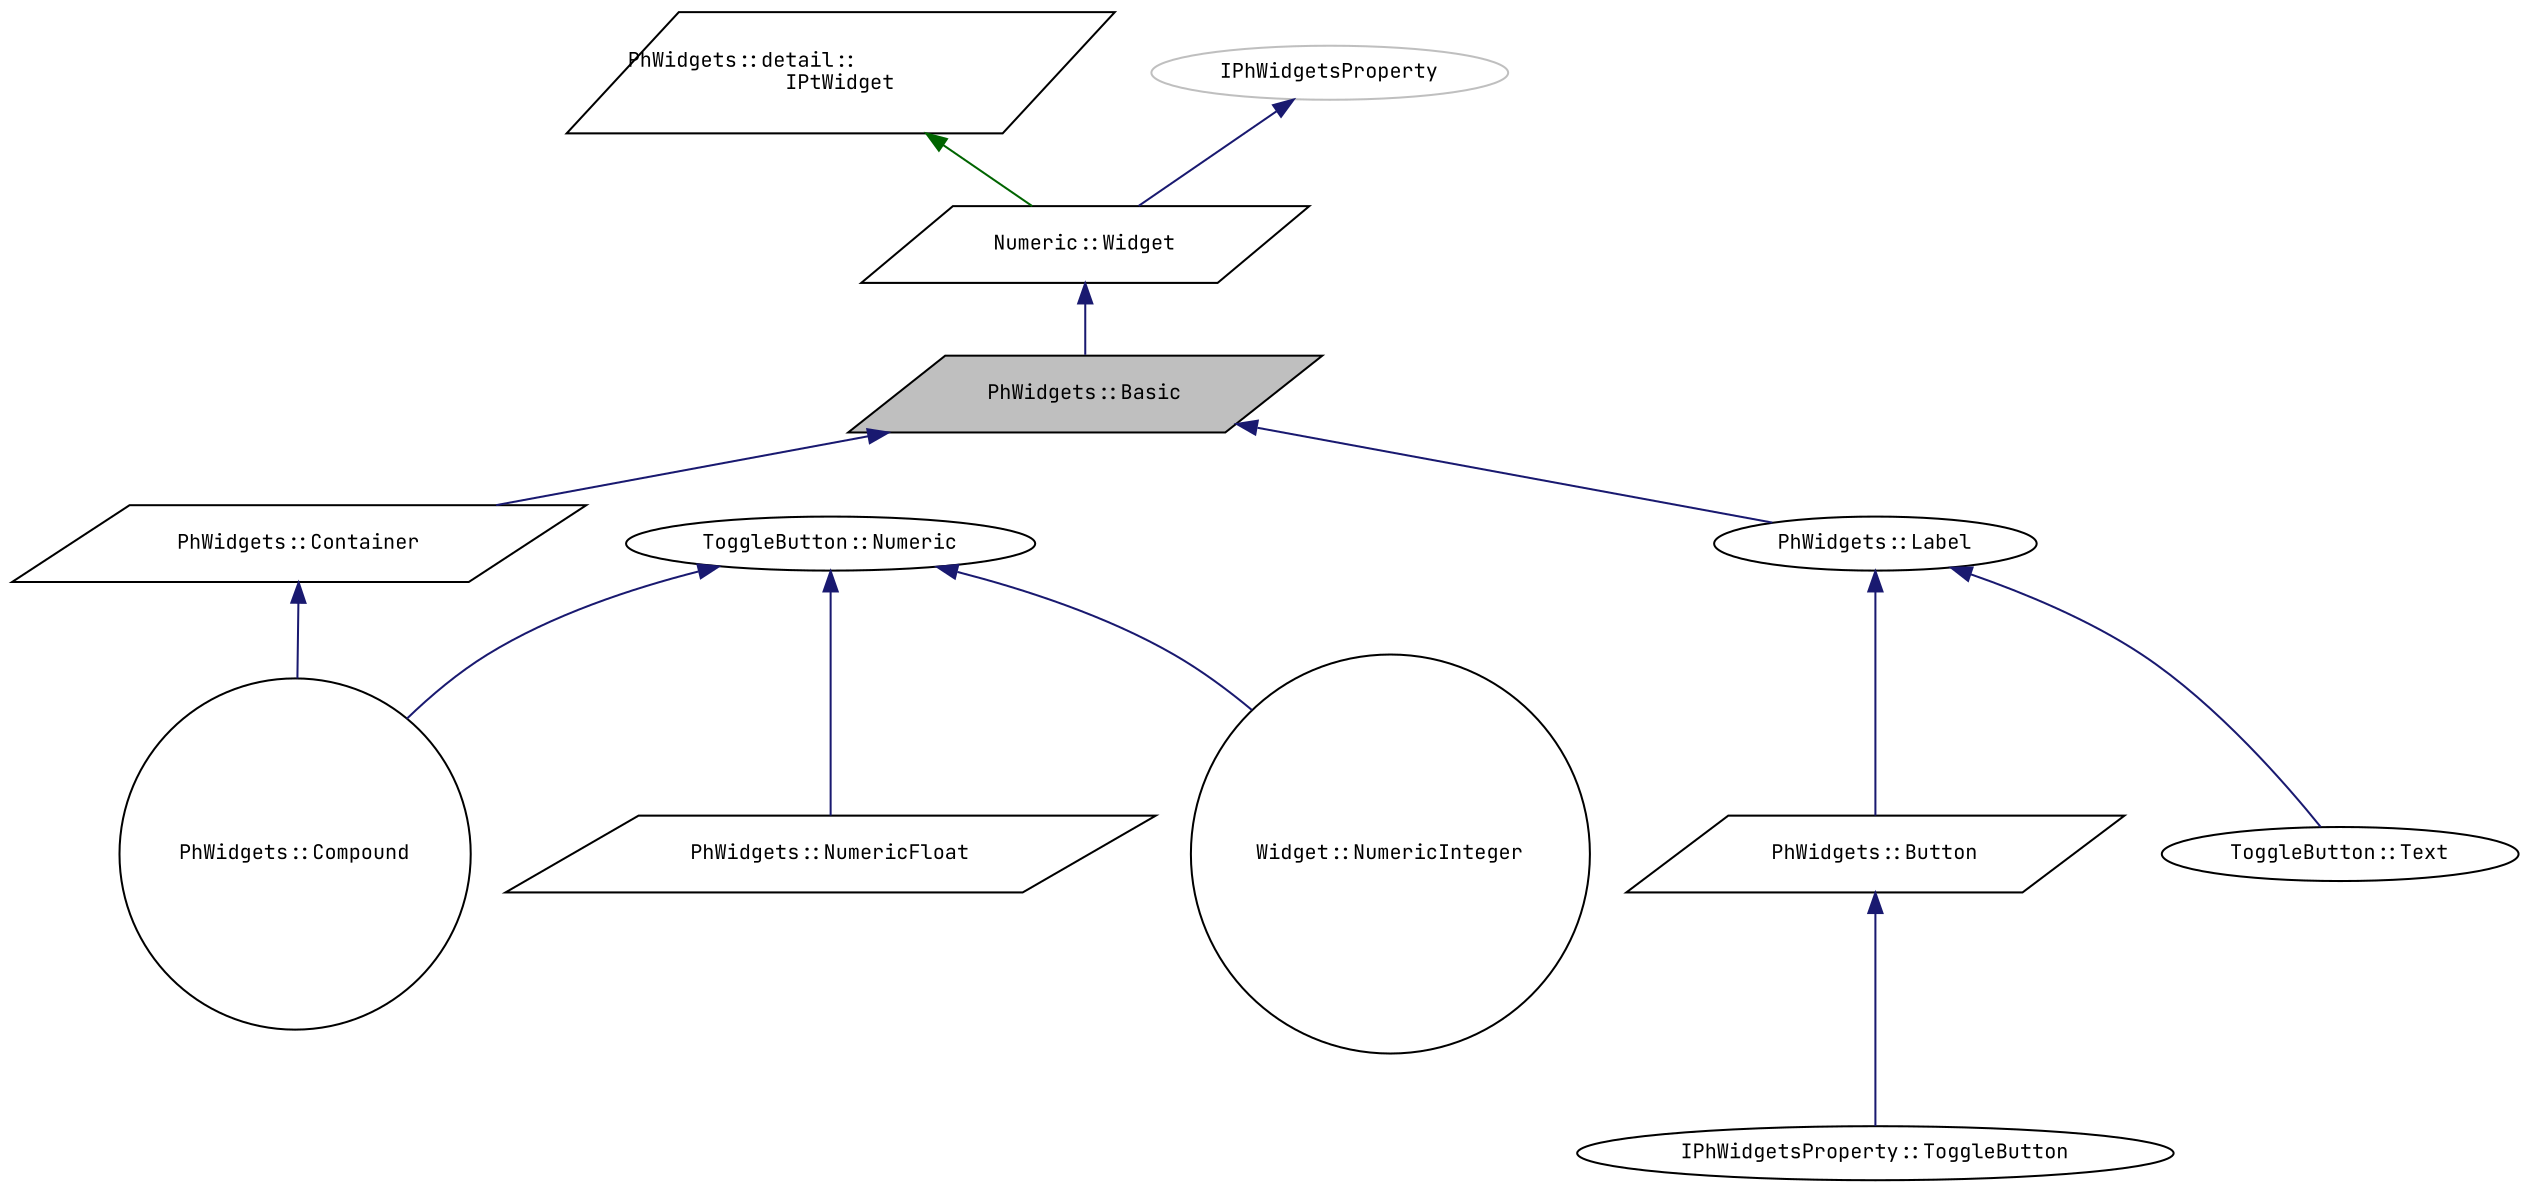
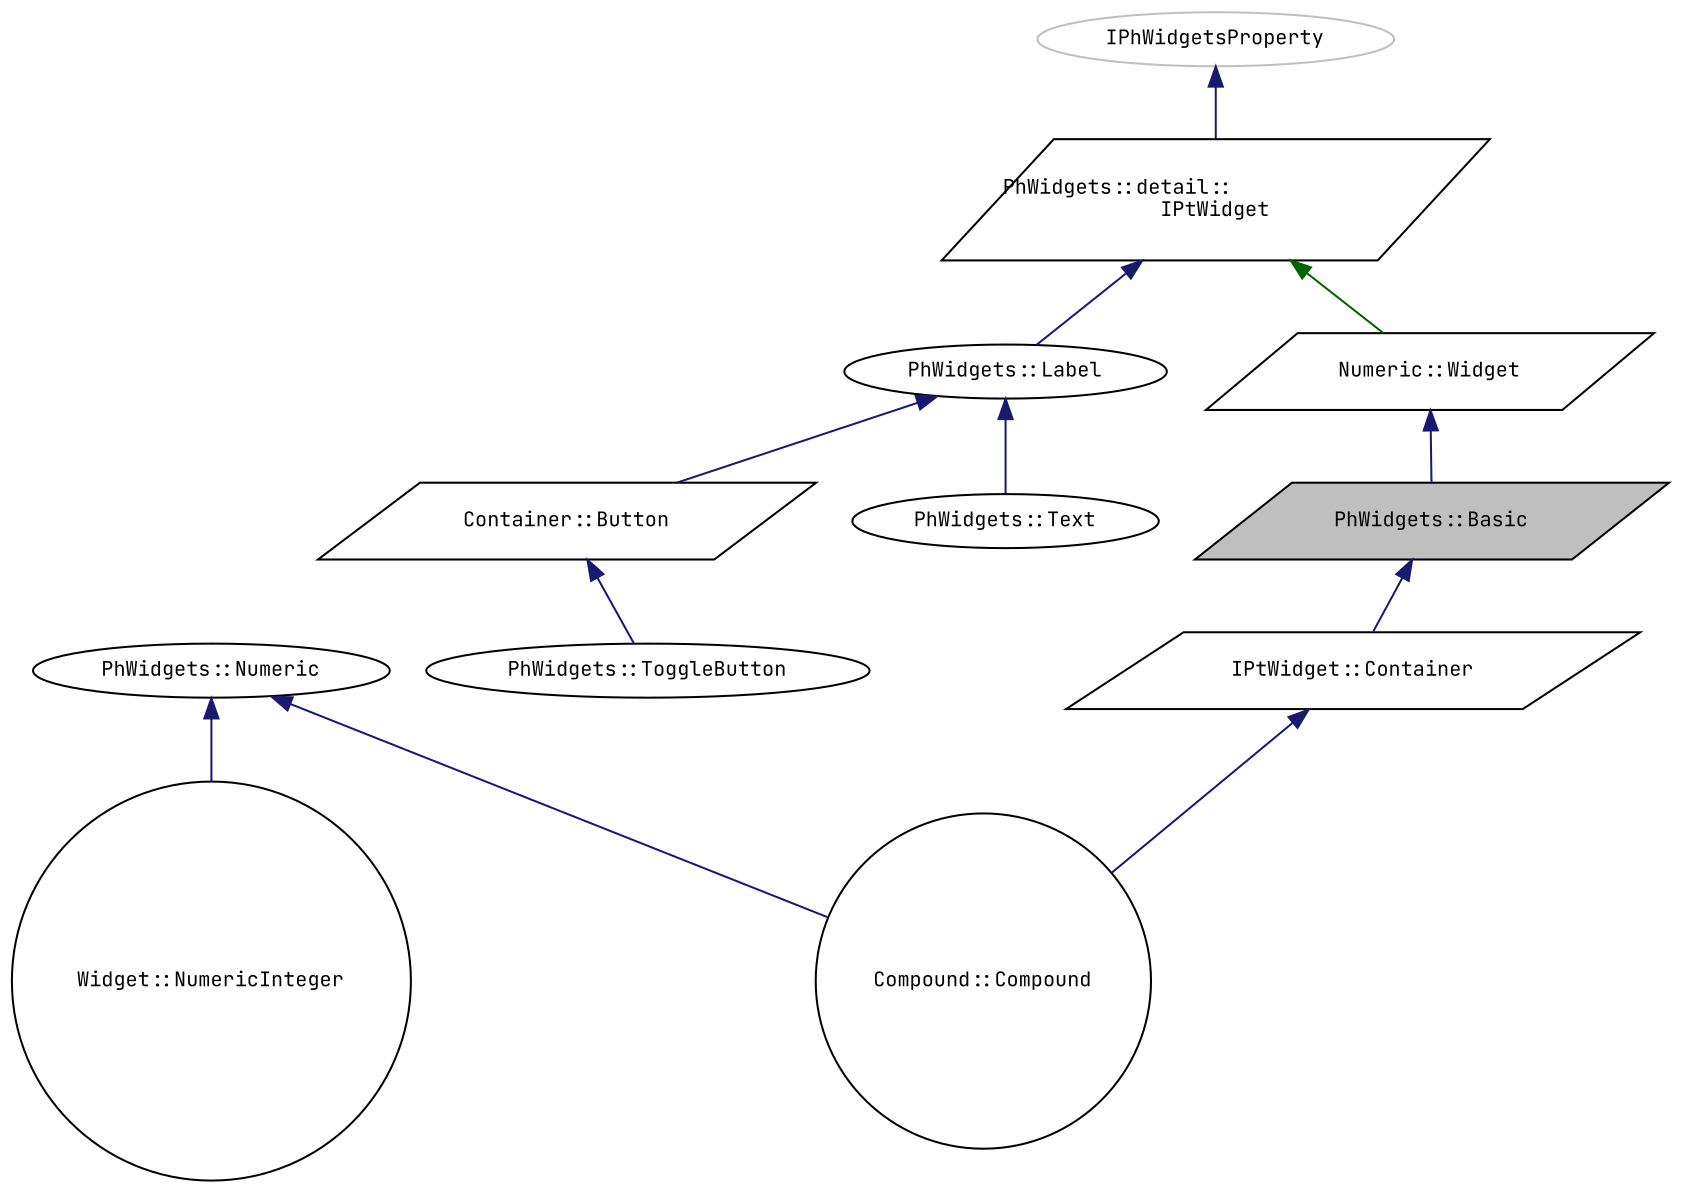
(1208, 159) -> (1216, 113)
(1515, 475) -> (1081, 309)
(299, 544) -> (1353, 671)
(831, 544) -> (211, 671)
(295, 854) -> (983, 981)
(831, 854) -> none
(1875, 854) -> (567, 521)
(2340, 854) -> (1006, 521)
(1875, 1153) -> (648, 671)
